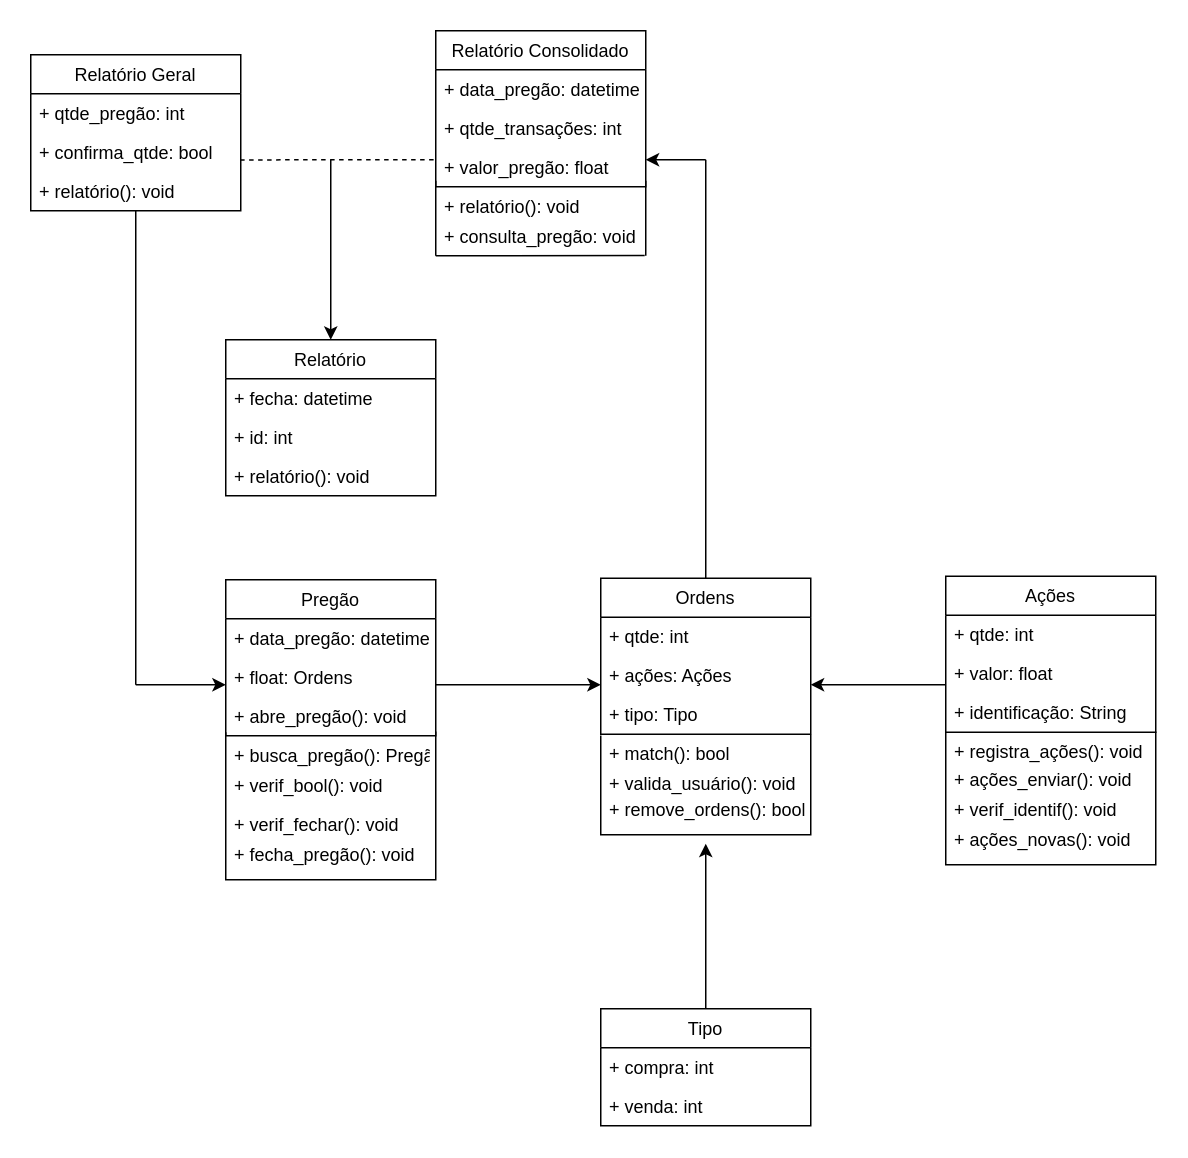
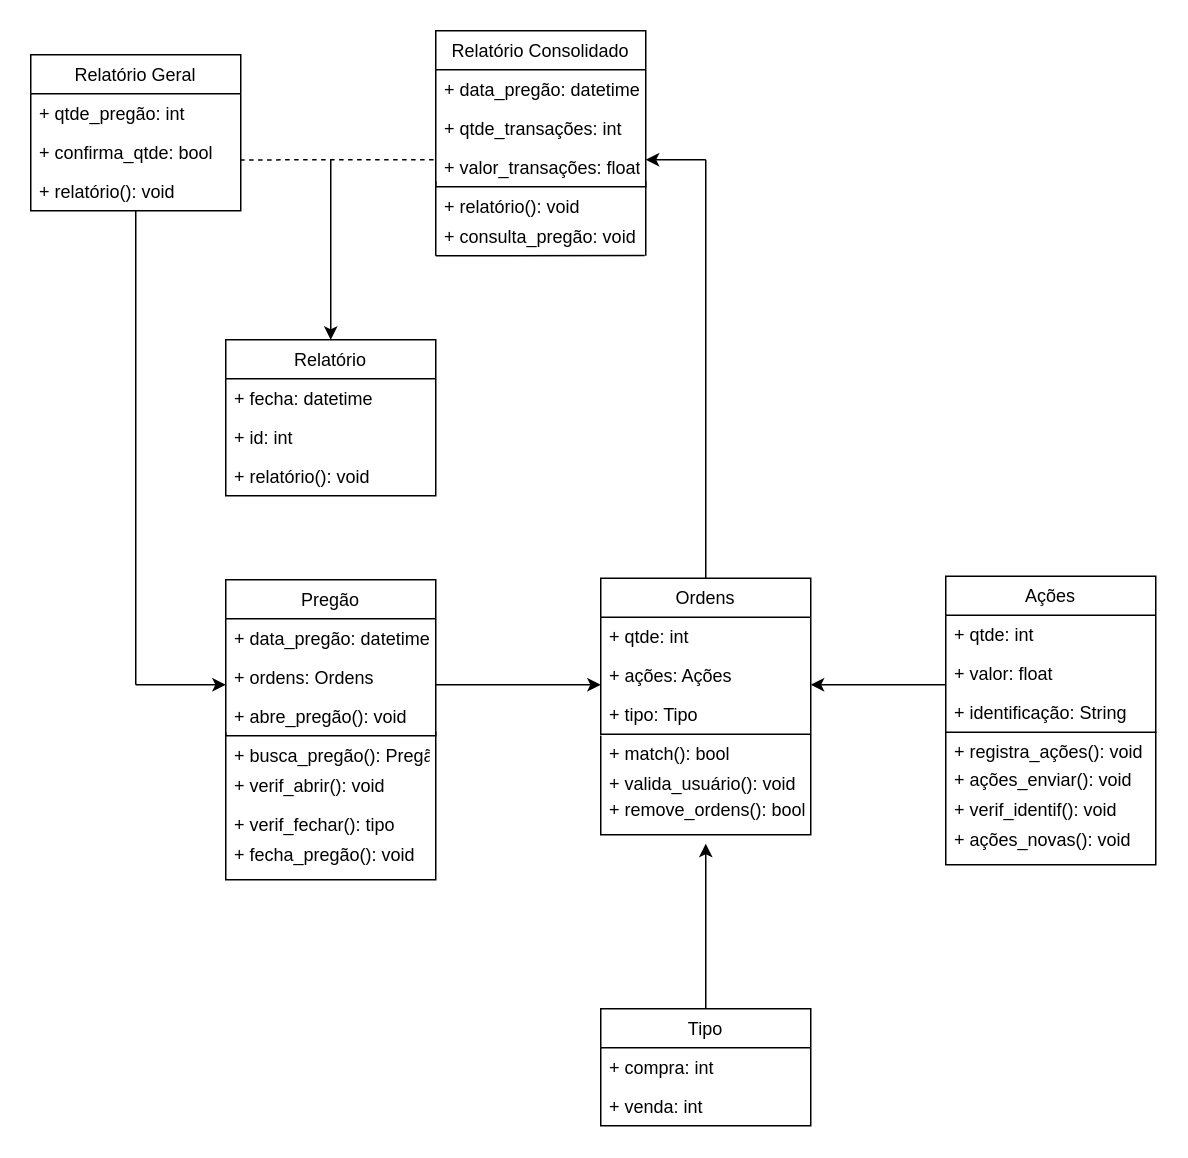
(538, 168) -> (558, 168)
(300, 678) -> (308, 678)
(321, 786) -> (326, 786)
(333, 825) -> (333, 825)
